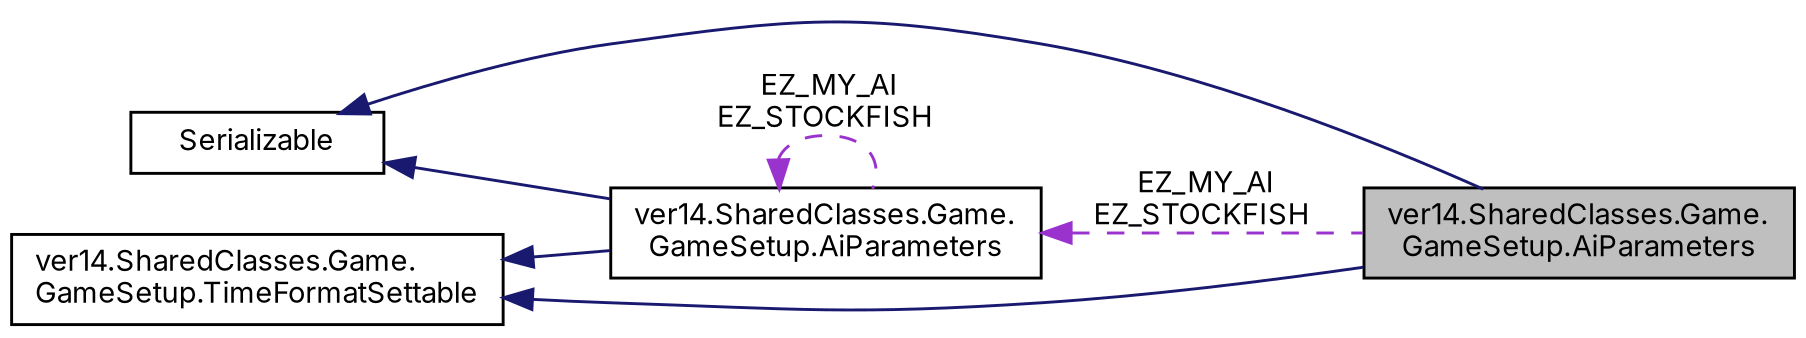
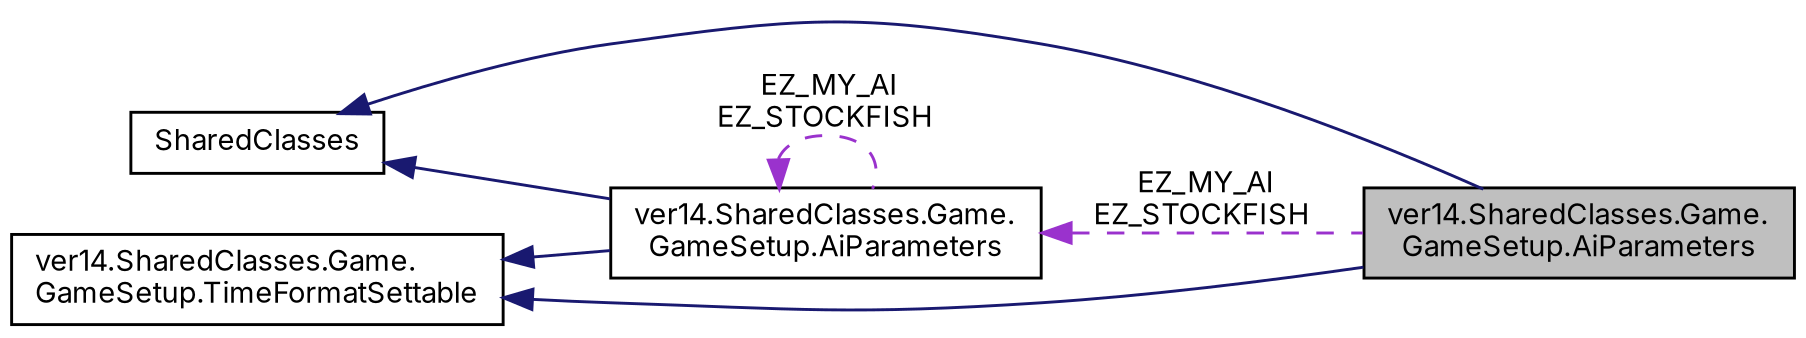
(257, 143) -> (257, 143)
